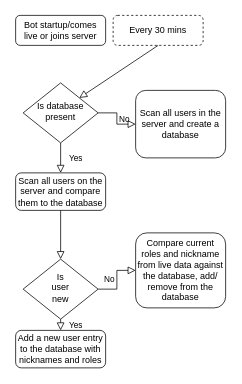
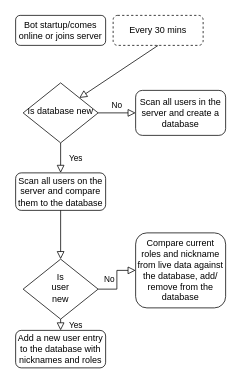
(60, 30) -> (60, 30)
(60, 111) -> (60, 111)
(180, 124) -> (180, 113)
